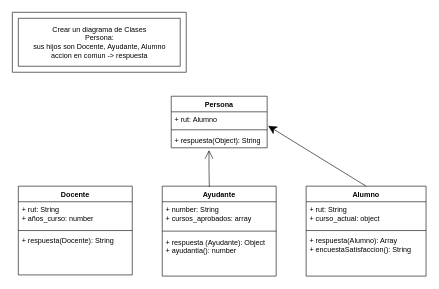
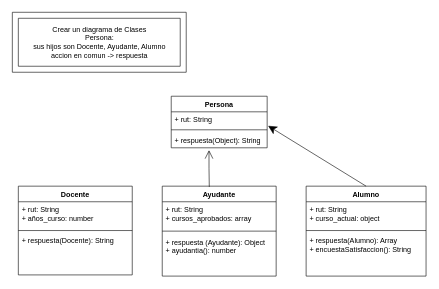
(197, 120) -> (197, 120)
(194, 210) -> (188, 210)
